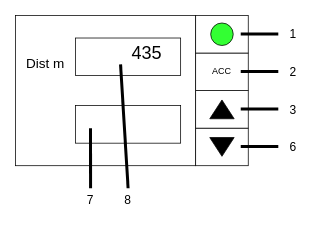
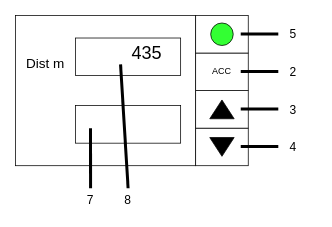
(293, 34) -> (293, 34)
(293, 147) -> (293, 147)
